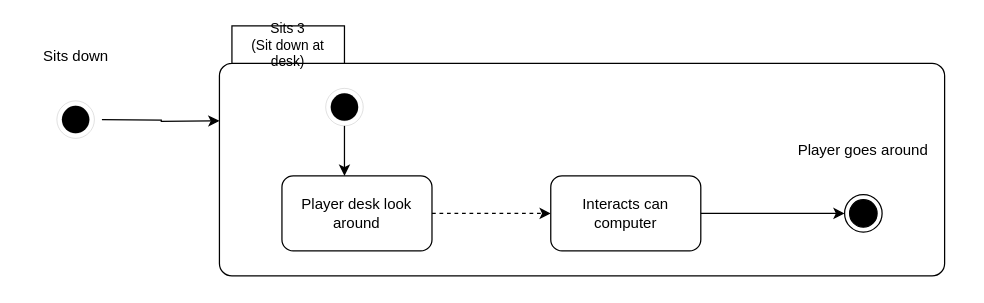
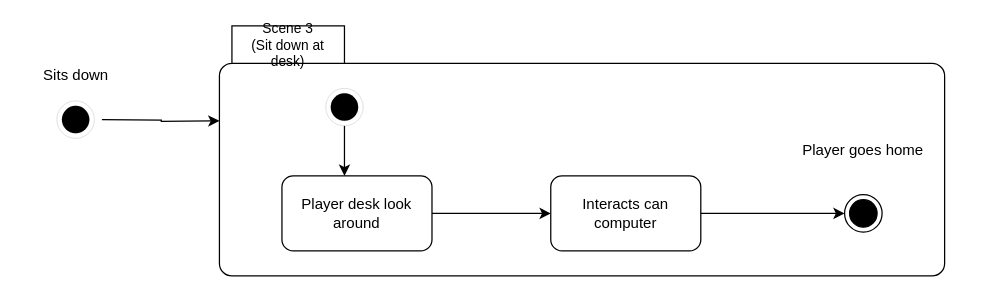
(288, 44) -> (288, 44)
(76, 57) -> (76, 76)
(863, 151) -> (863, 151)
(488, 213) -> (488, 213)
